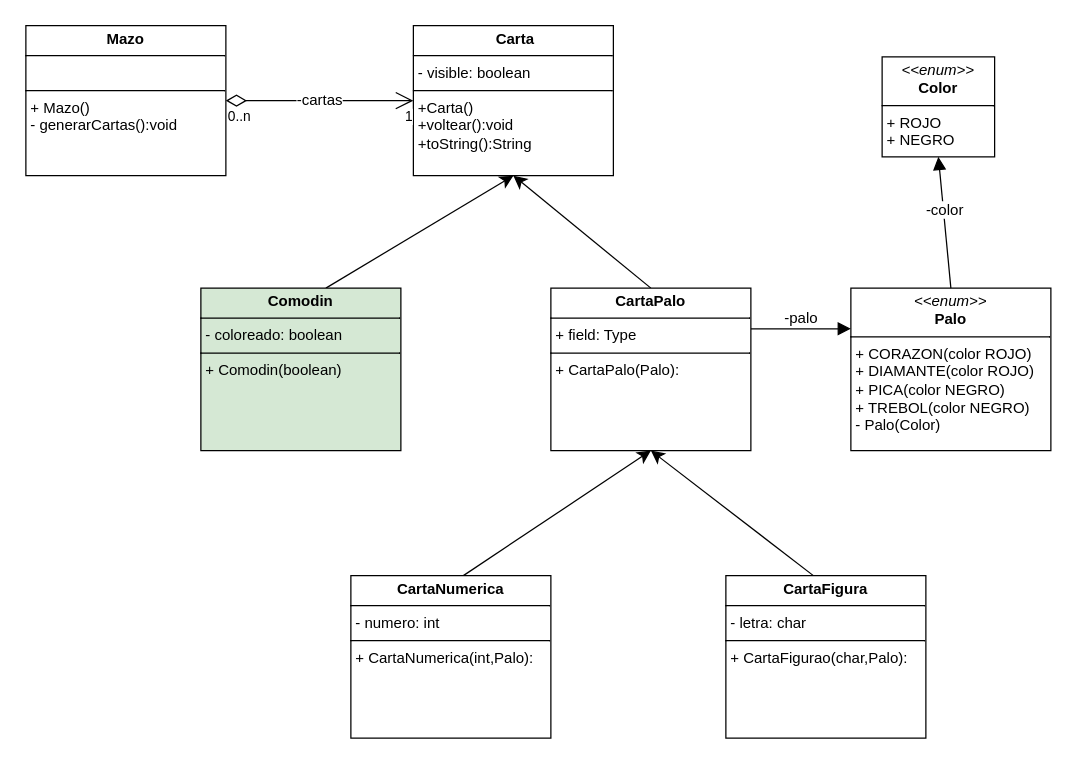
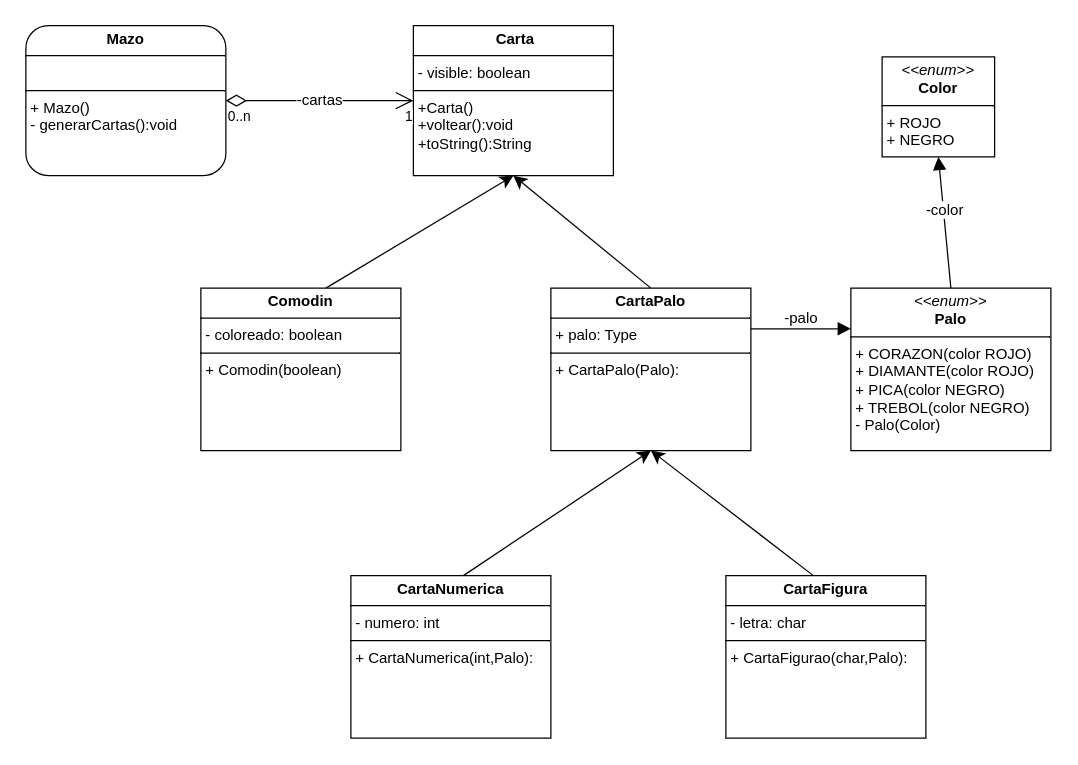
(126, 101) -> (126, 101)
(618, 315) -> (618, 315)
(301, 369) -> (301, 369)
